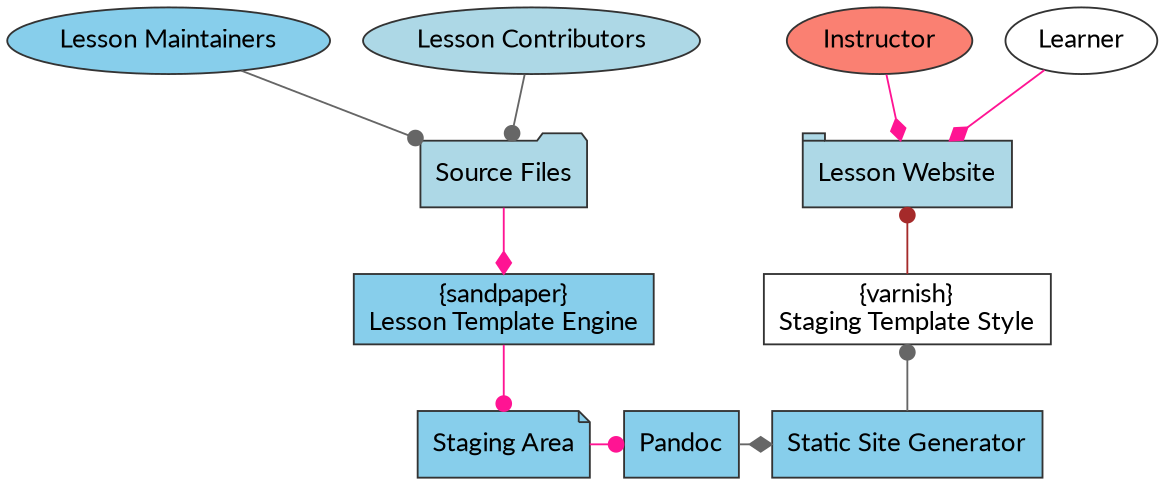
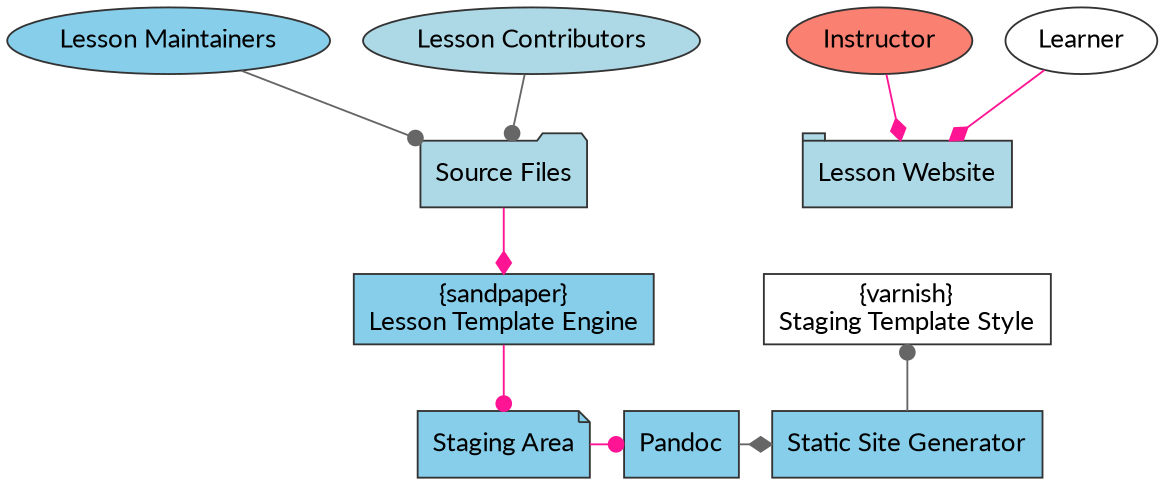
(907, 248) -> none
